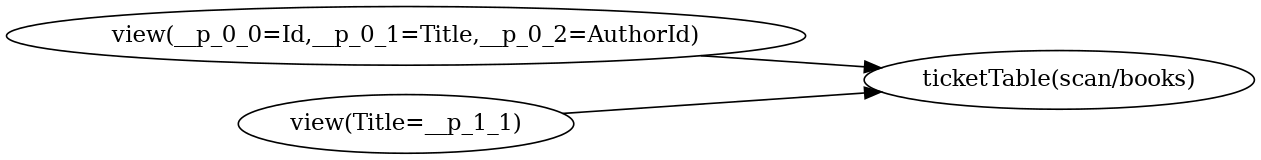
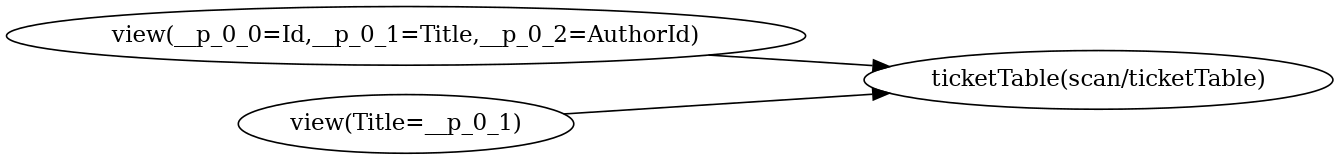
(1059, 80) -> (1098, 80)
(406, 124) -> (406, 124)
